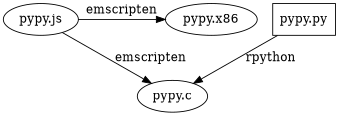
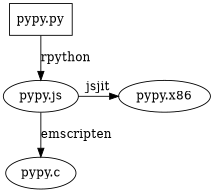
(122, 10) -> (98, 87)
(239, 57) -> (41, 53)
